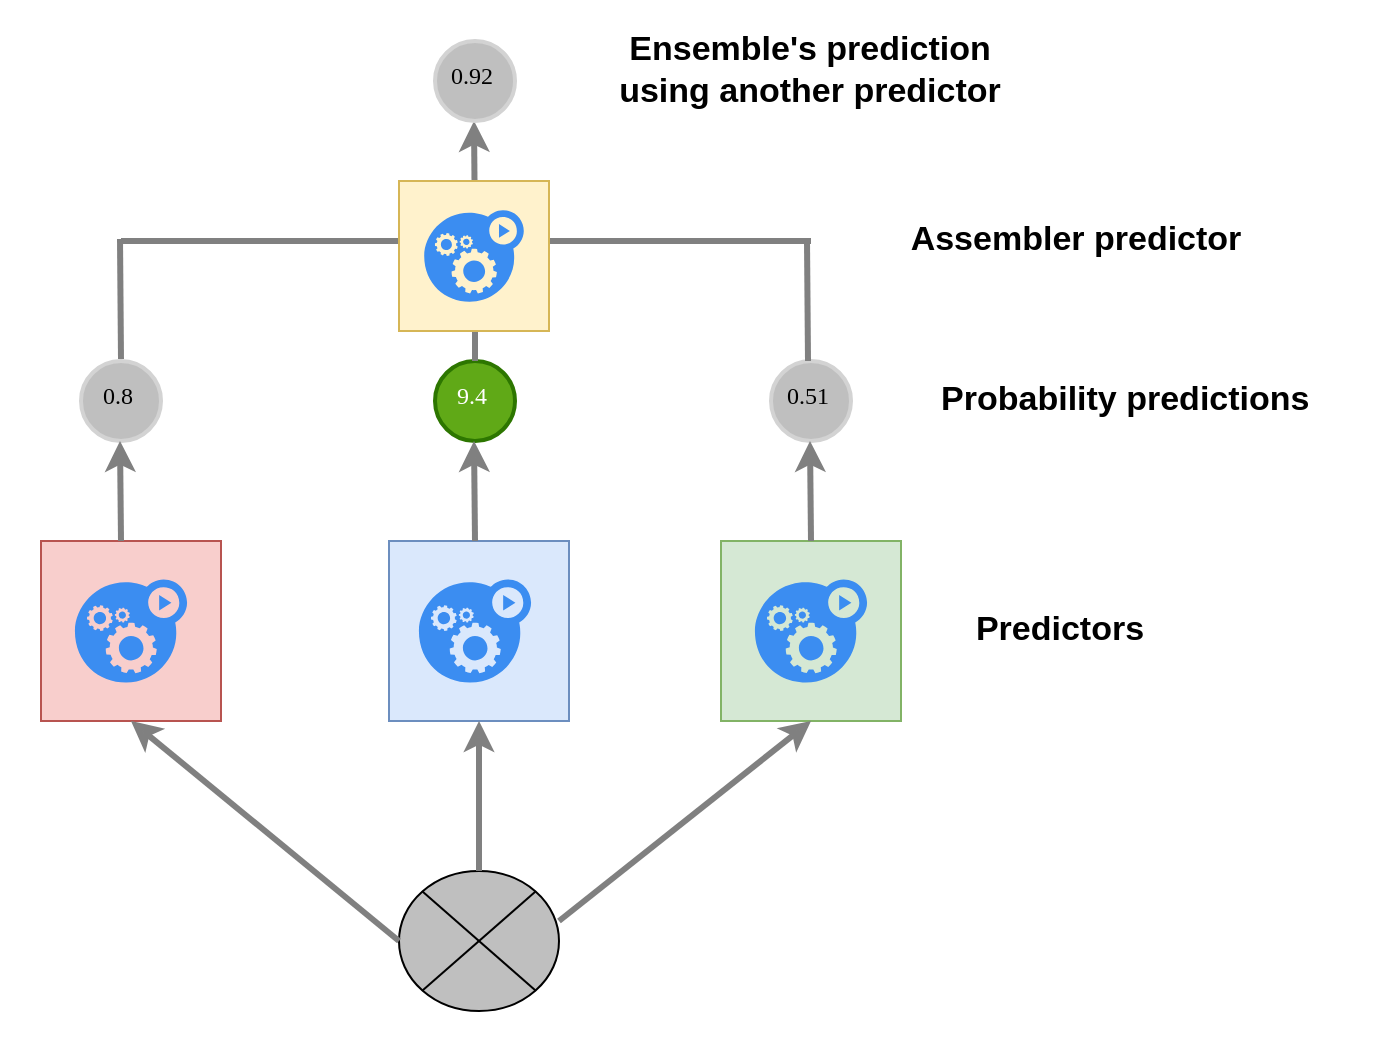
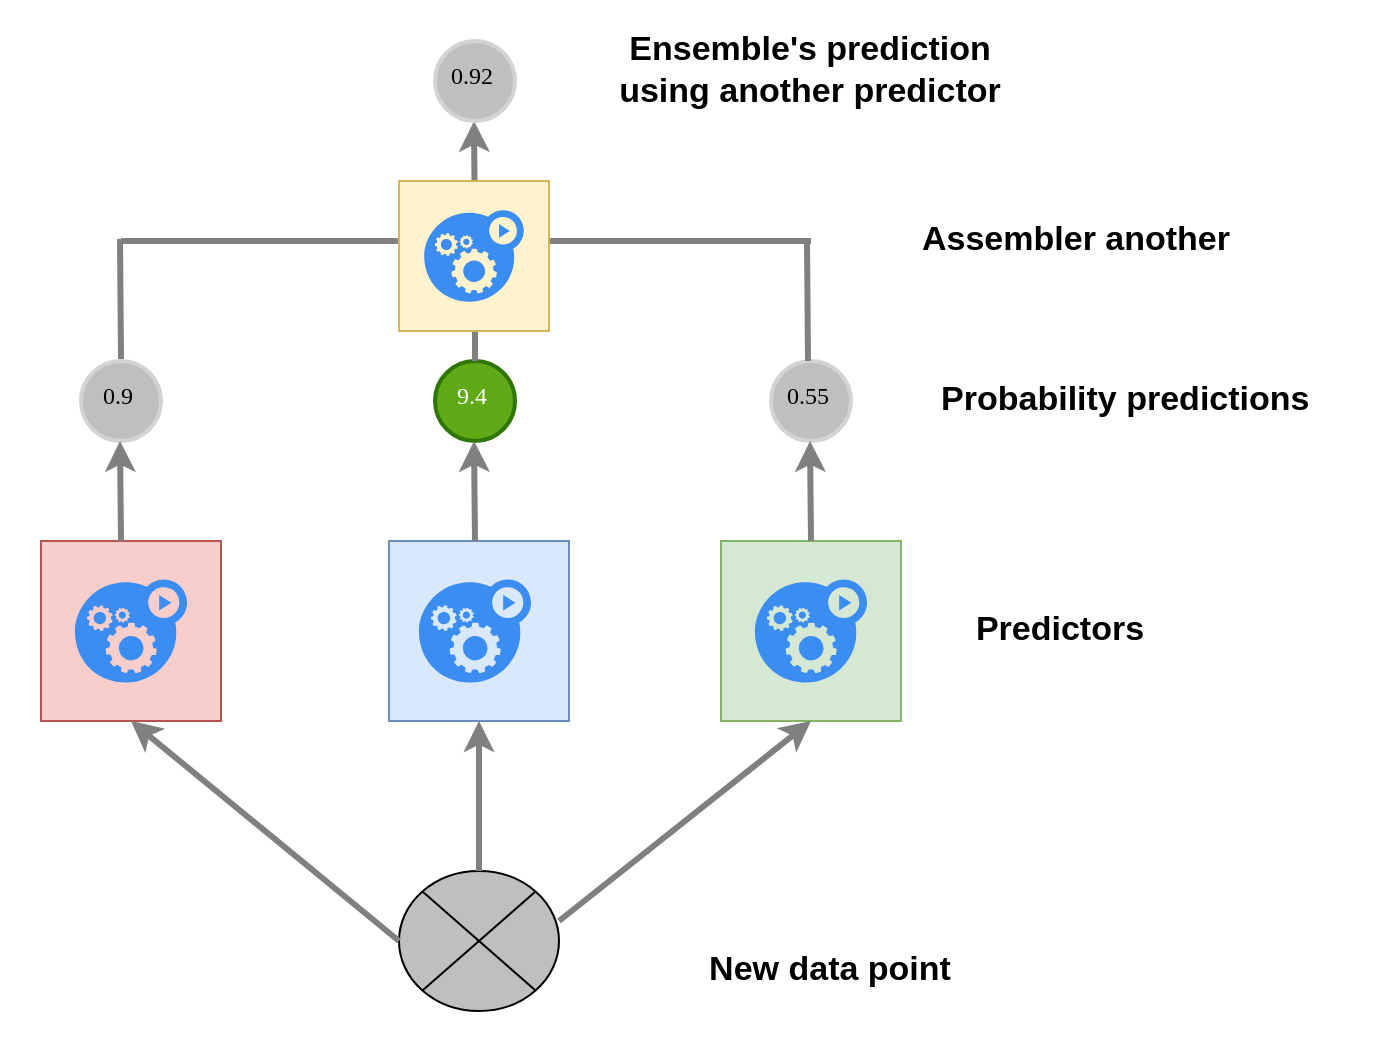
(1077, 241) -> (1077, 241)
(119, 397) -> (119, 397)
(809, 397) -> (809, 397)
none -> (831, 971)
